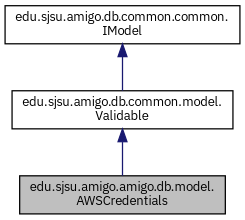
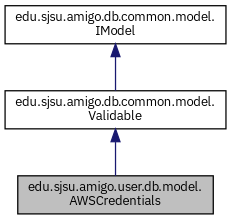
(123, 25) -> (116, 25)
(123, 195) -> (116, 195)
